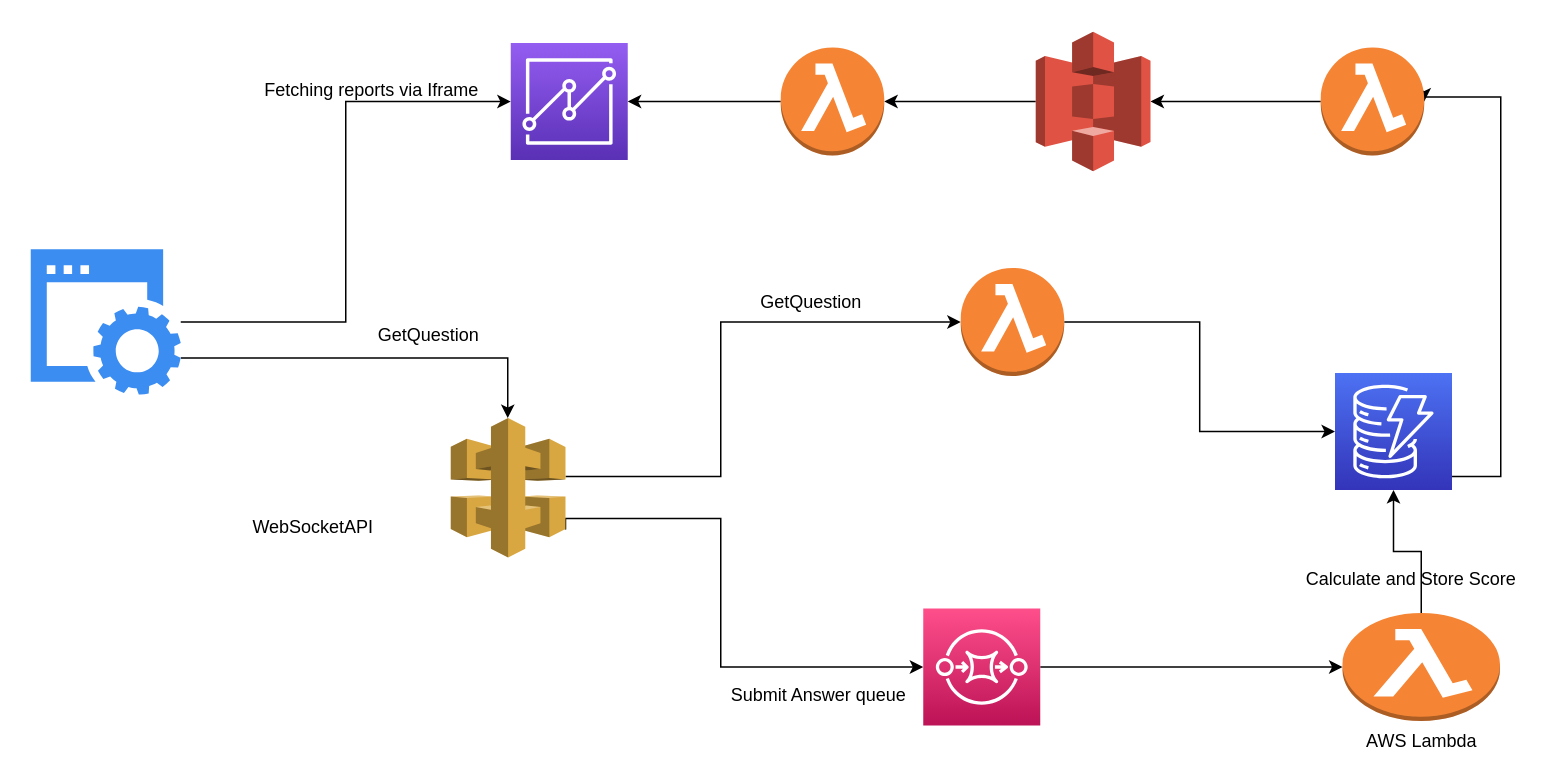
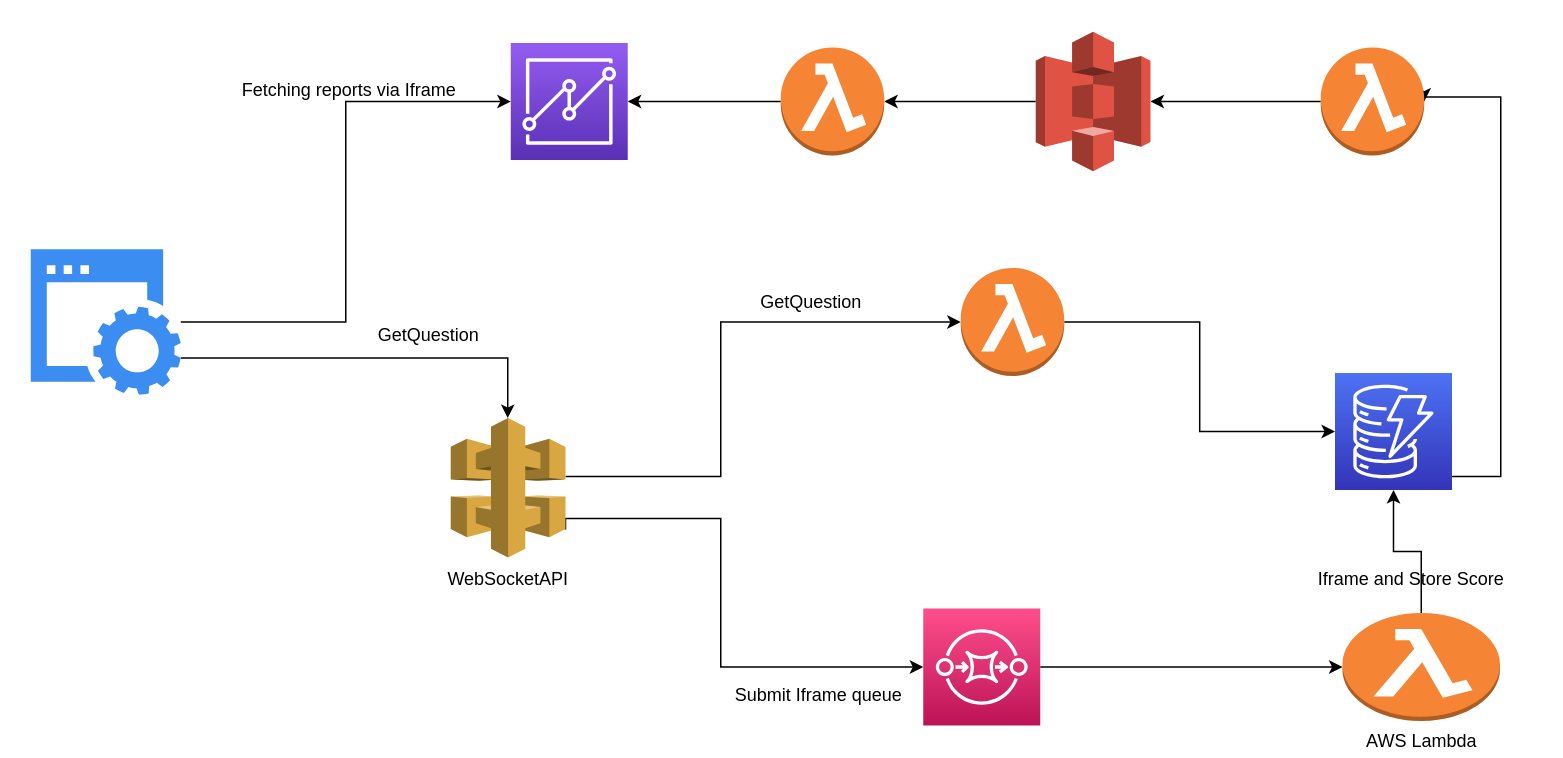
(371, 91) -> (349, 91)
(313, 527) -> (508, 580)
(1412, 580) -> (1412, 580)
(819, 695) -> (819, 695)
